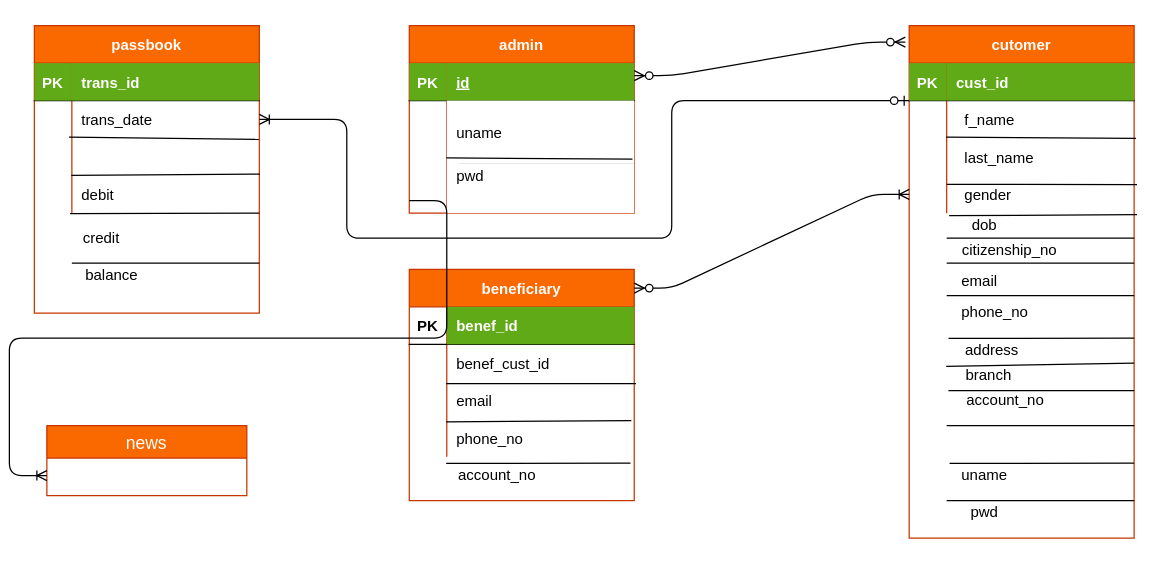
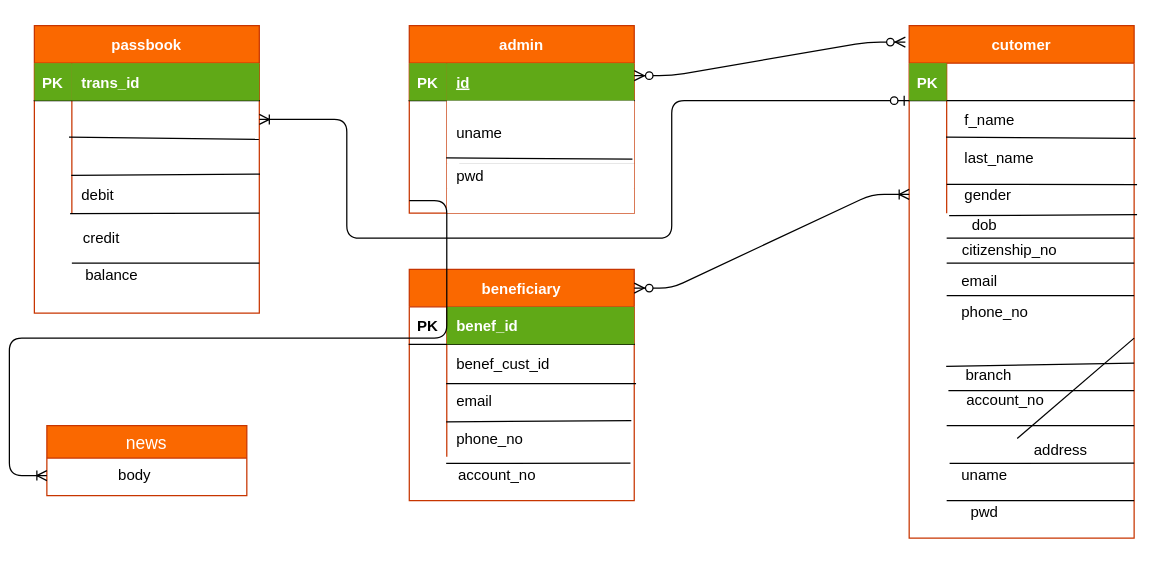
(1041, 82) -> none
(166, 119) -> none
(992, 351) -> (1061, 451)
none -> (134, 476)
